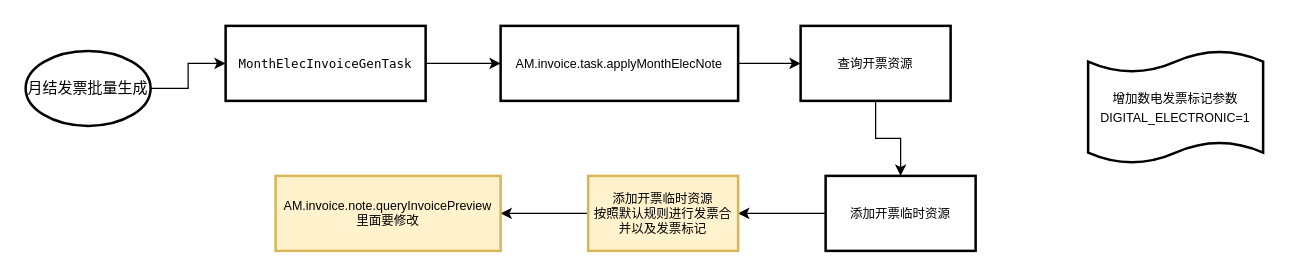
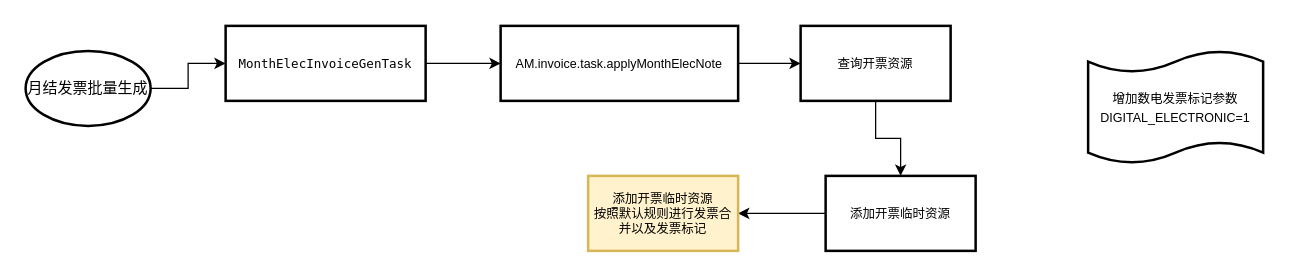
(388, 213) -> none
(549, 213) -> none
